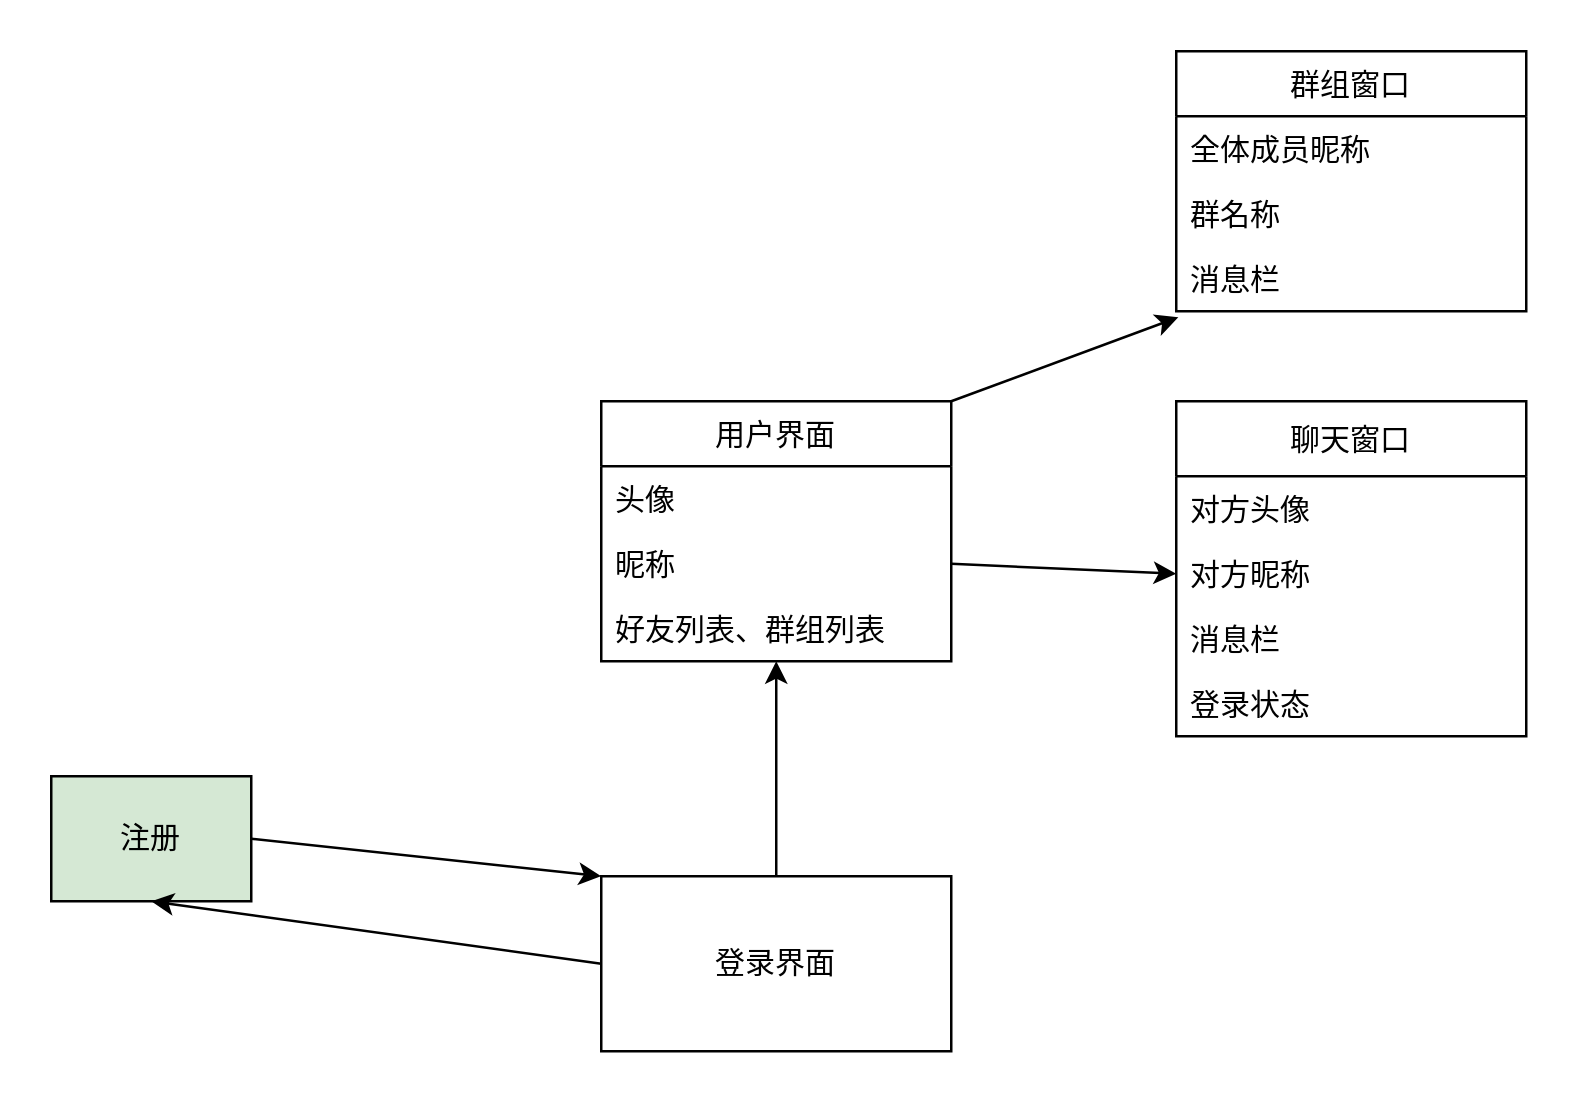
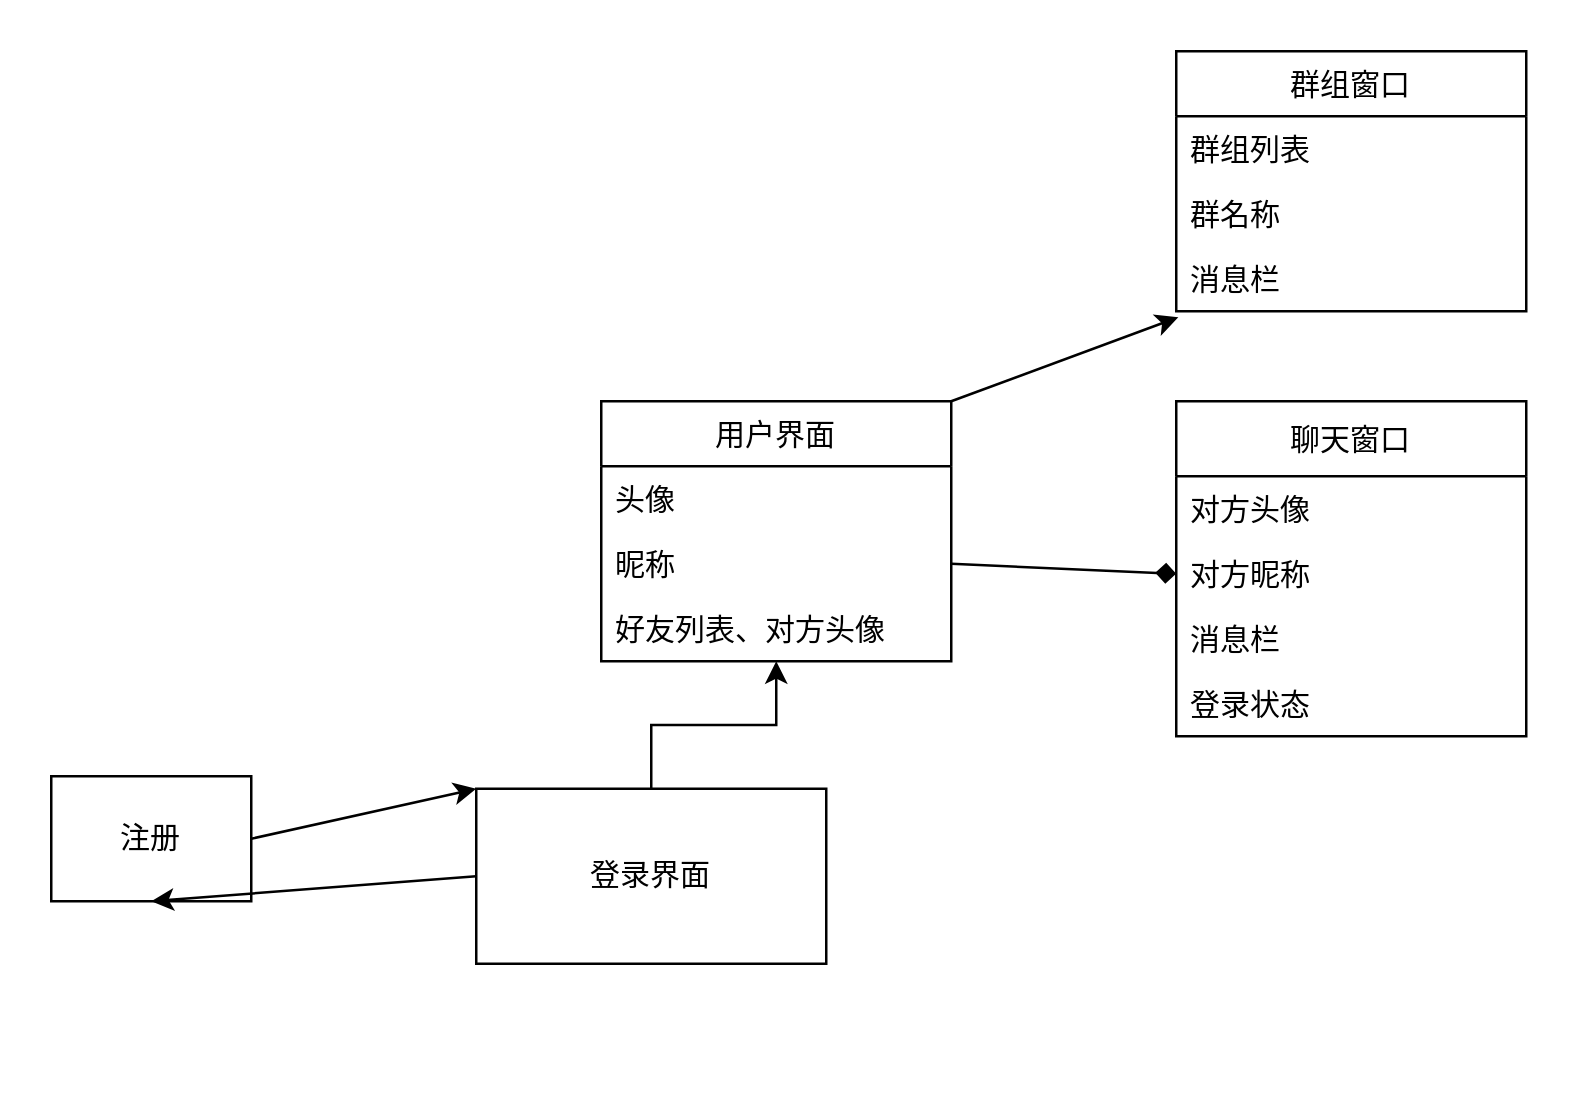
(1280, 150) -> (1250, 150)
(1157, 573) -> (1156, 573)
(750, 630) -> (750, 630)
(151, 839) -> (151, 839)
(776, 964) -> (651, 876)
